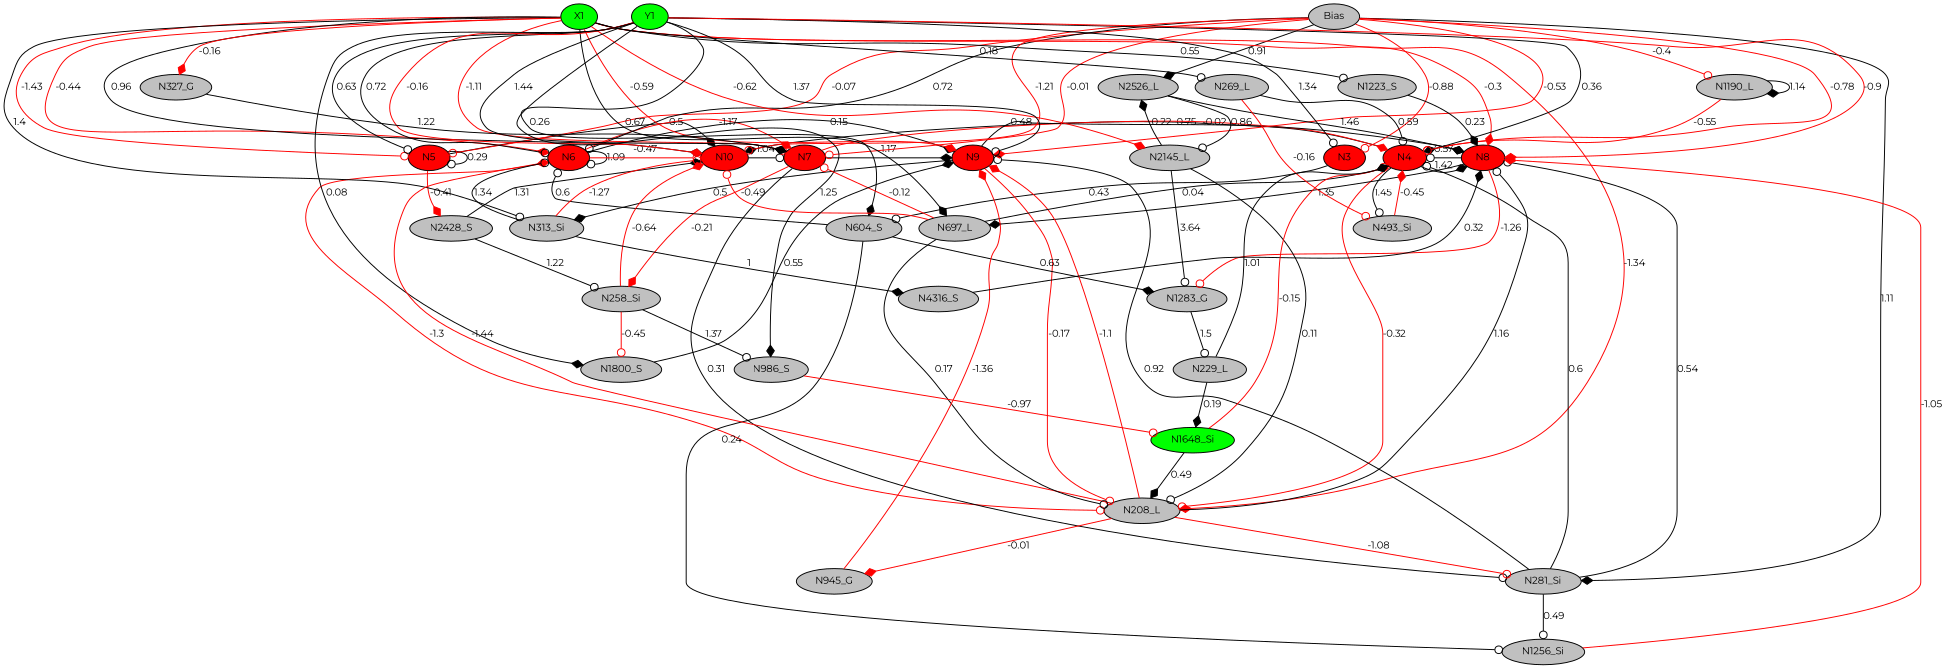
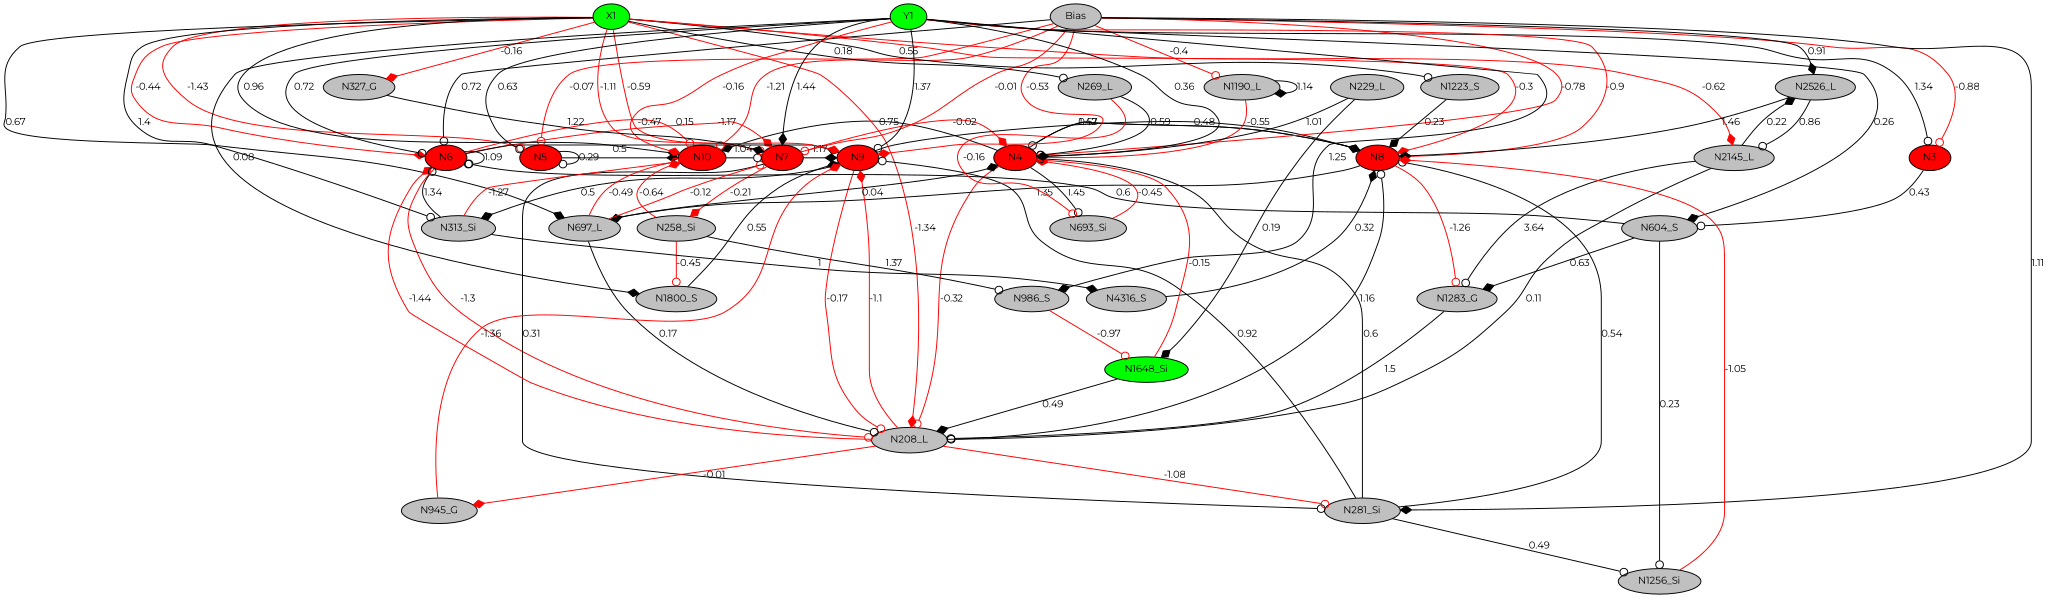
(451, 228) -> none
(1392, 228) -> (1088, 228)
(1197, 331) -> (1303, 403)
(732, 440) -> (1670, 405)
